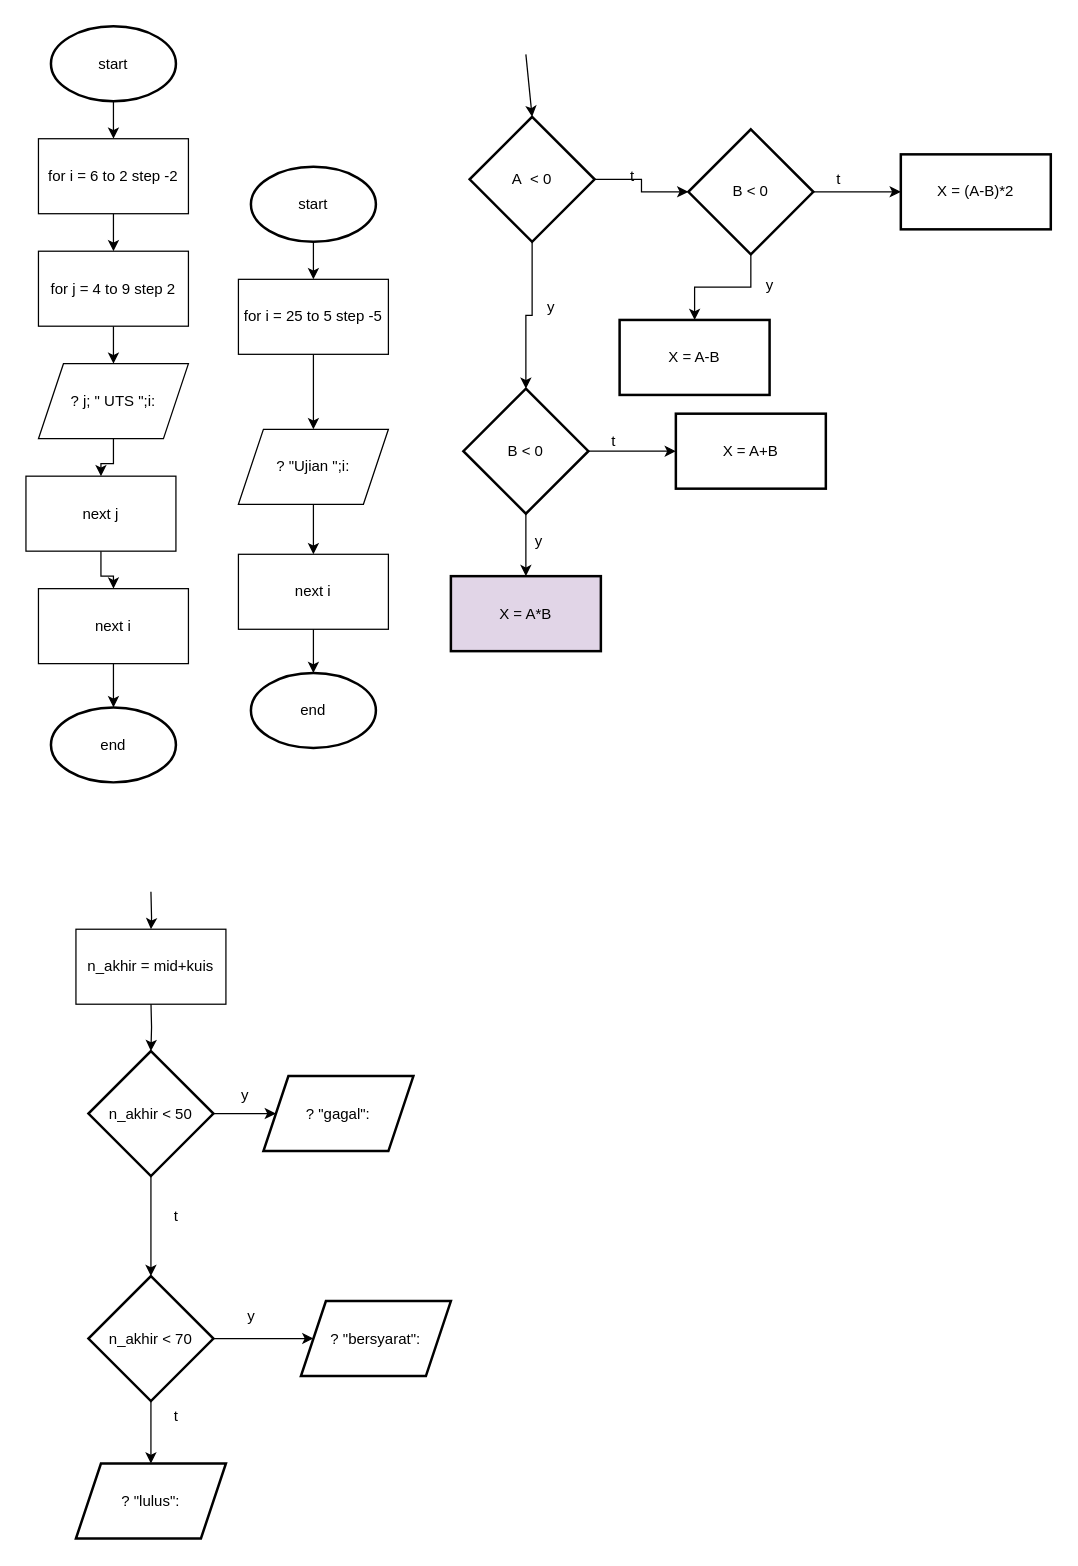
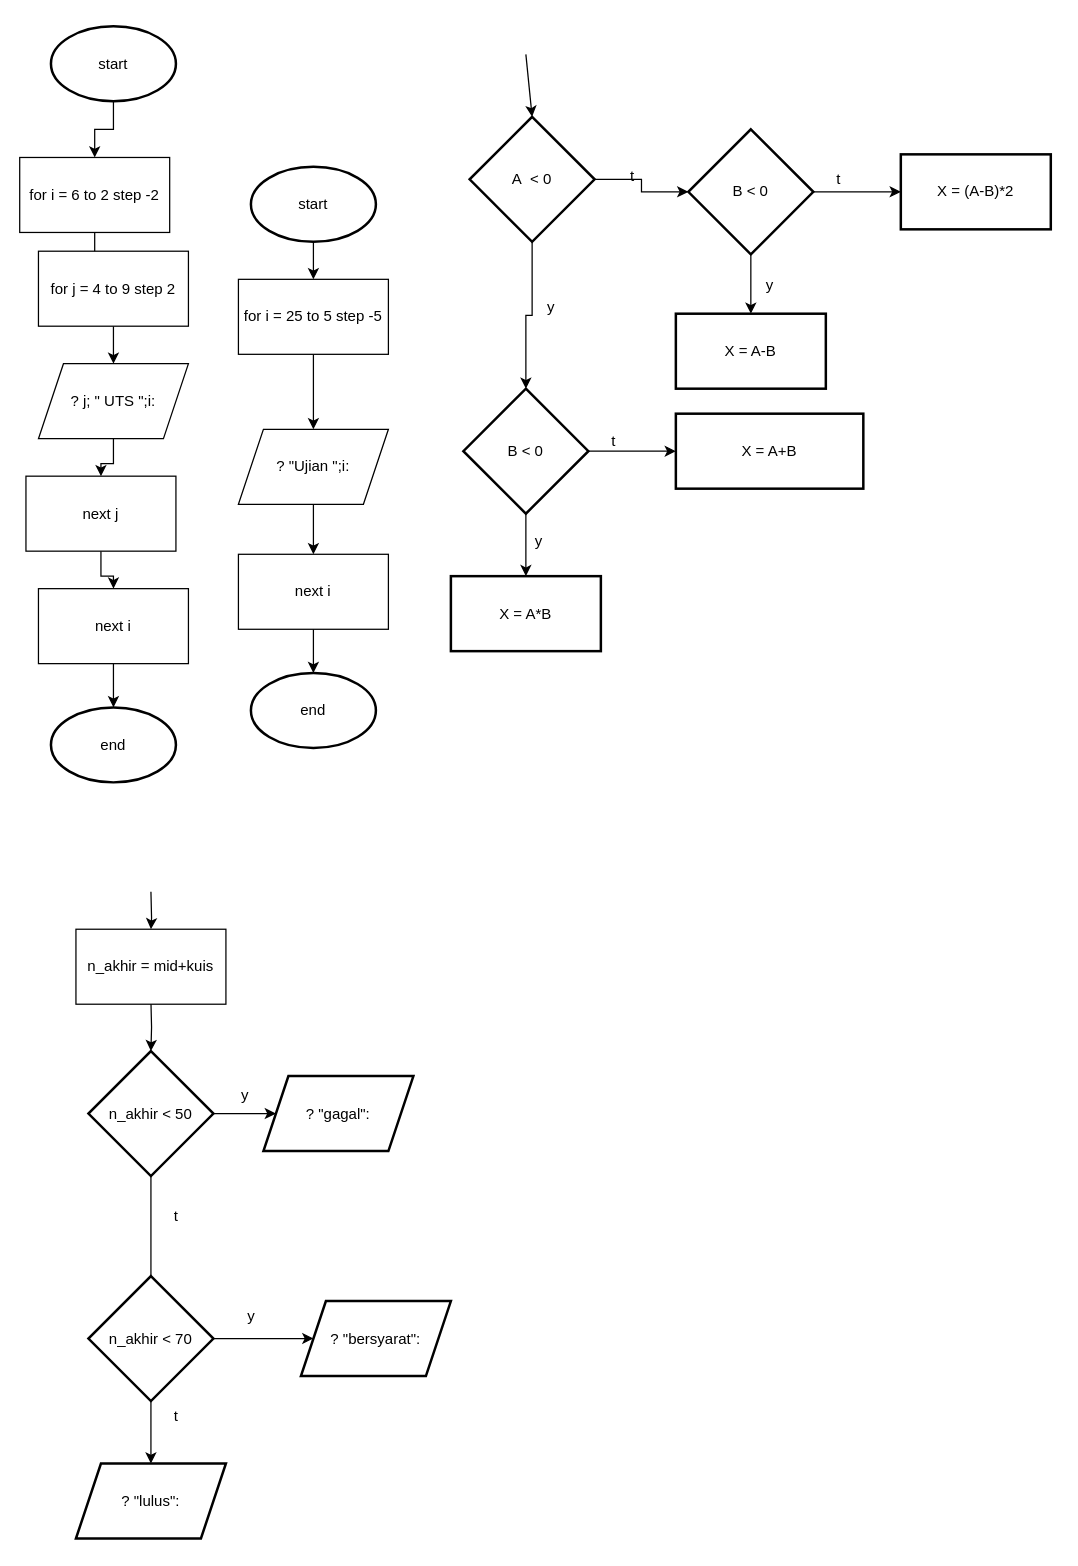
(113, 176) -> (94, 195)
(694, 358) -> (751, 351)
(751, 451) -> (769, 451)
(526, 614) -> (526, 614)
(151, 1266) -> (151, 1269)
